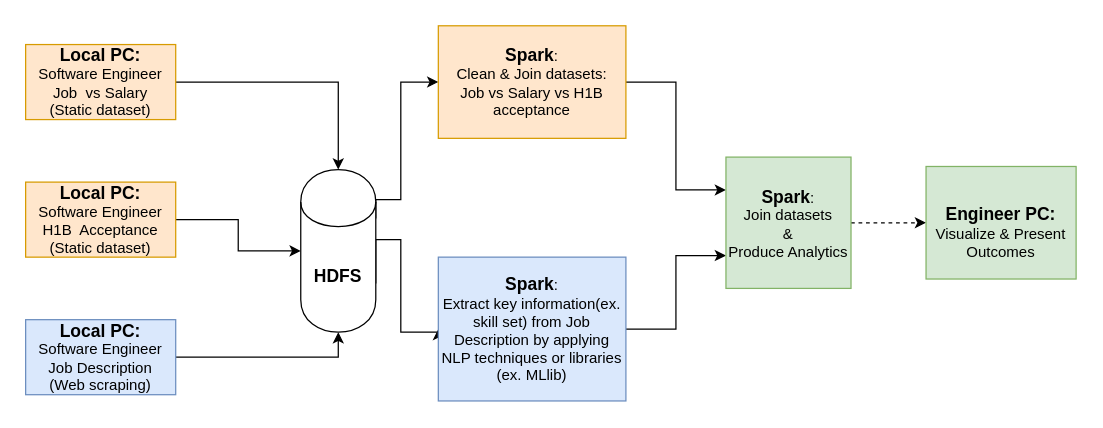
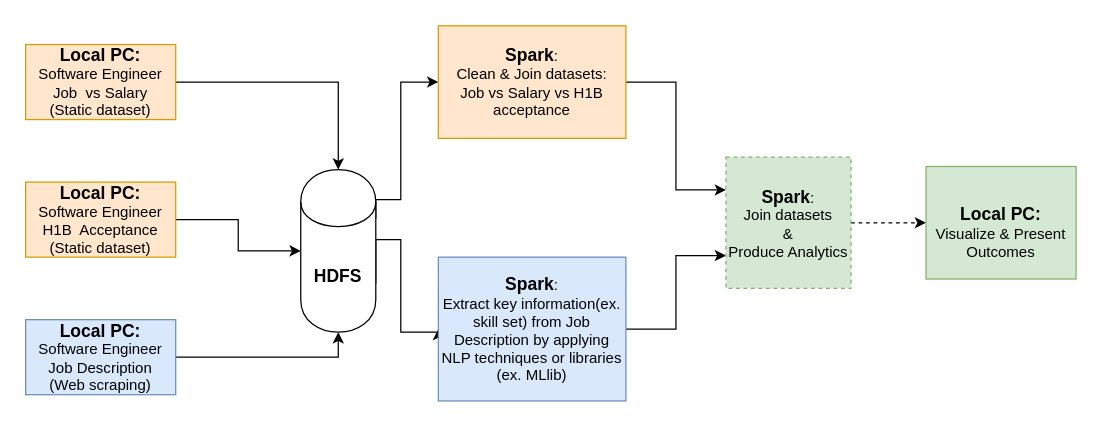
(788, 223) -> (788, 223)
(1001, 223) -> (1001, 223)
